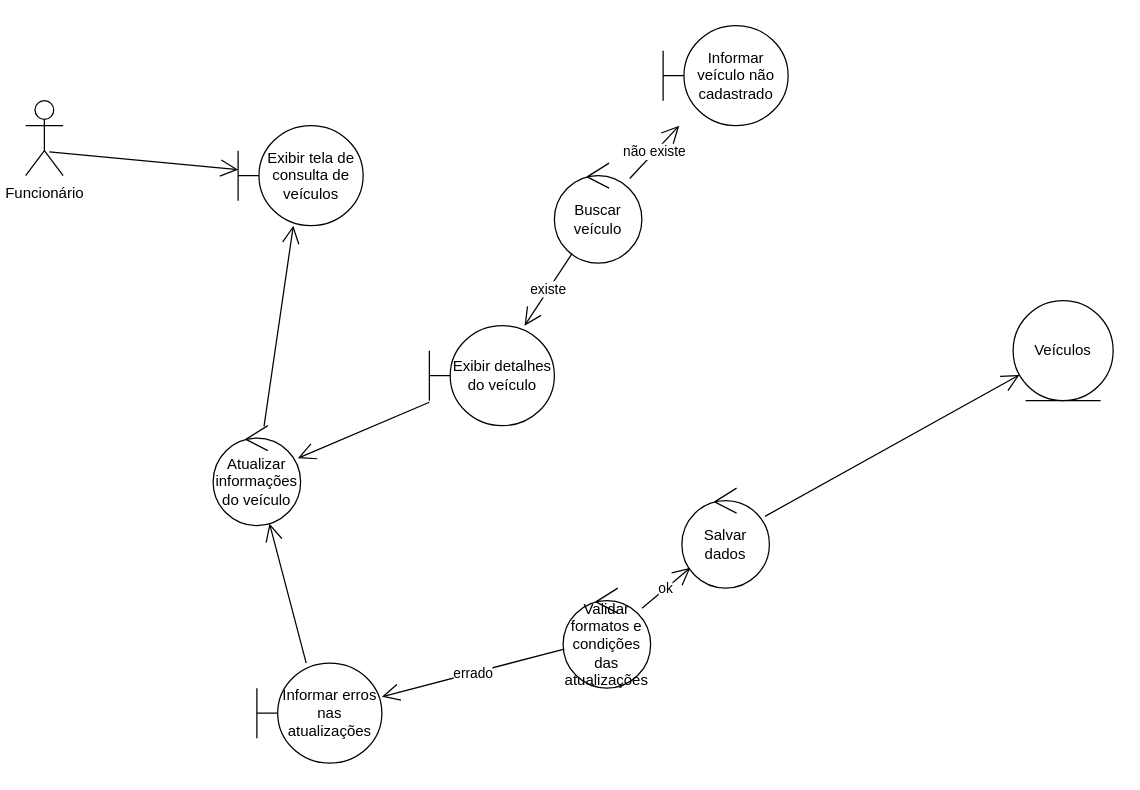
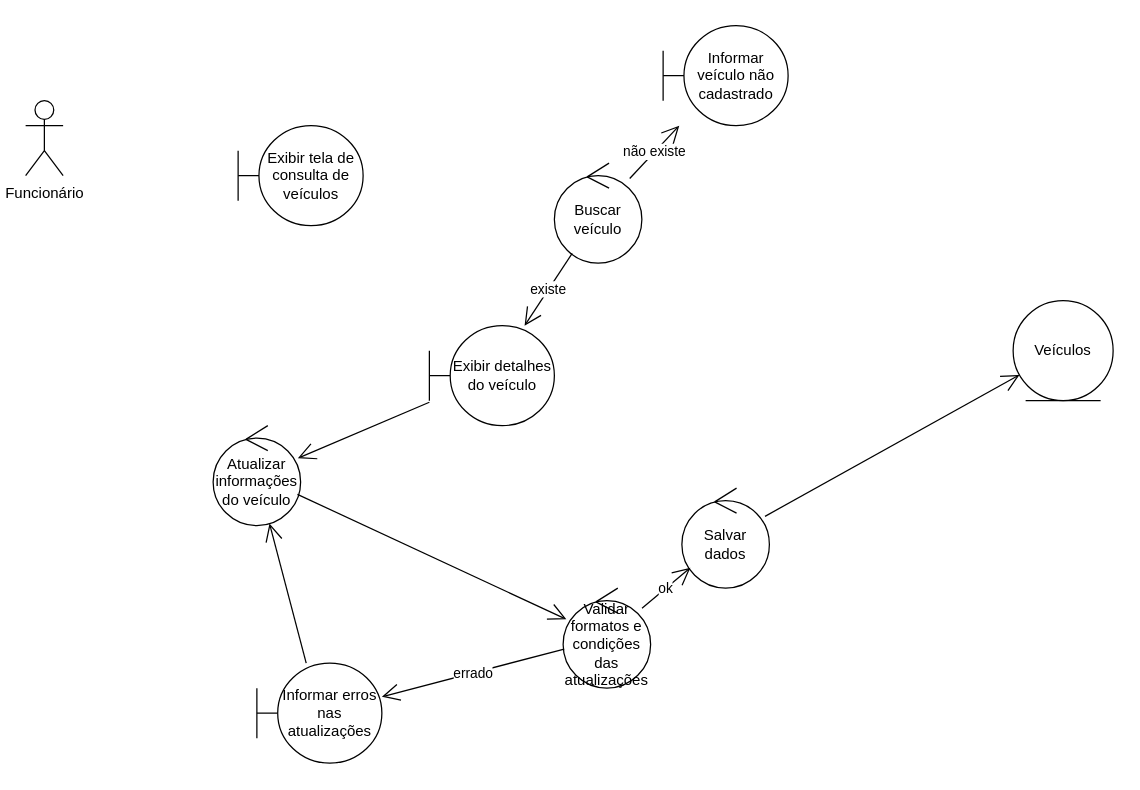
(142, 161) -> none
(279, 326) -> (430, 556)
